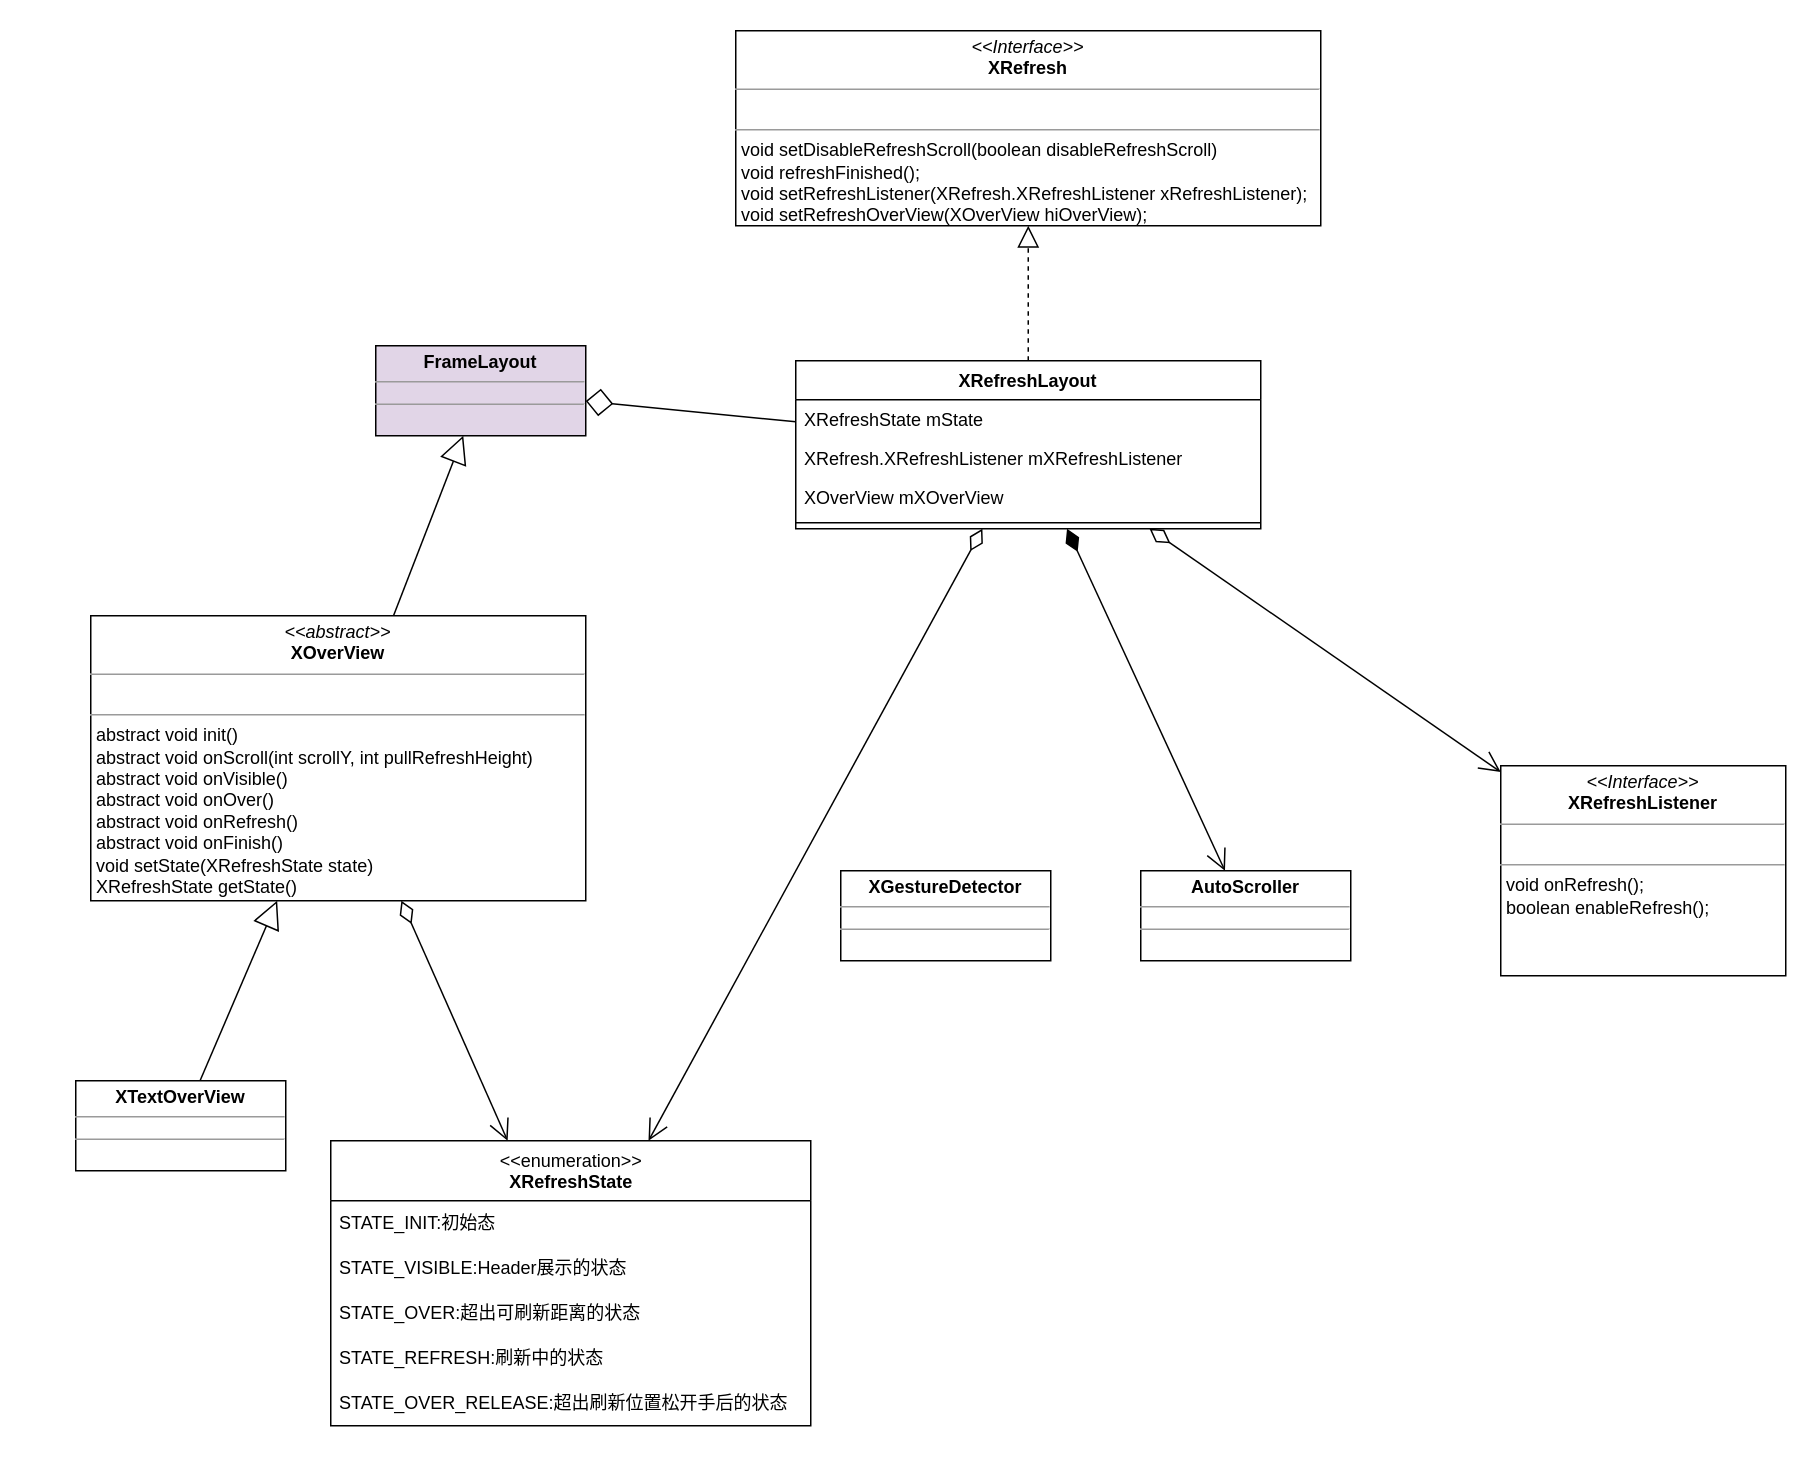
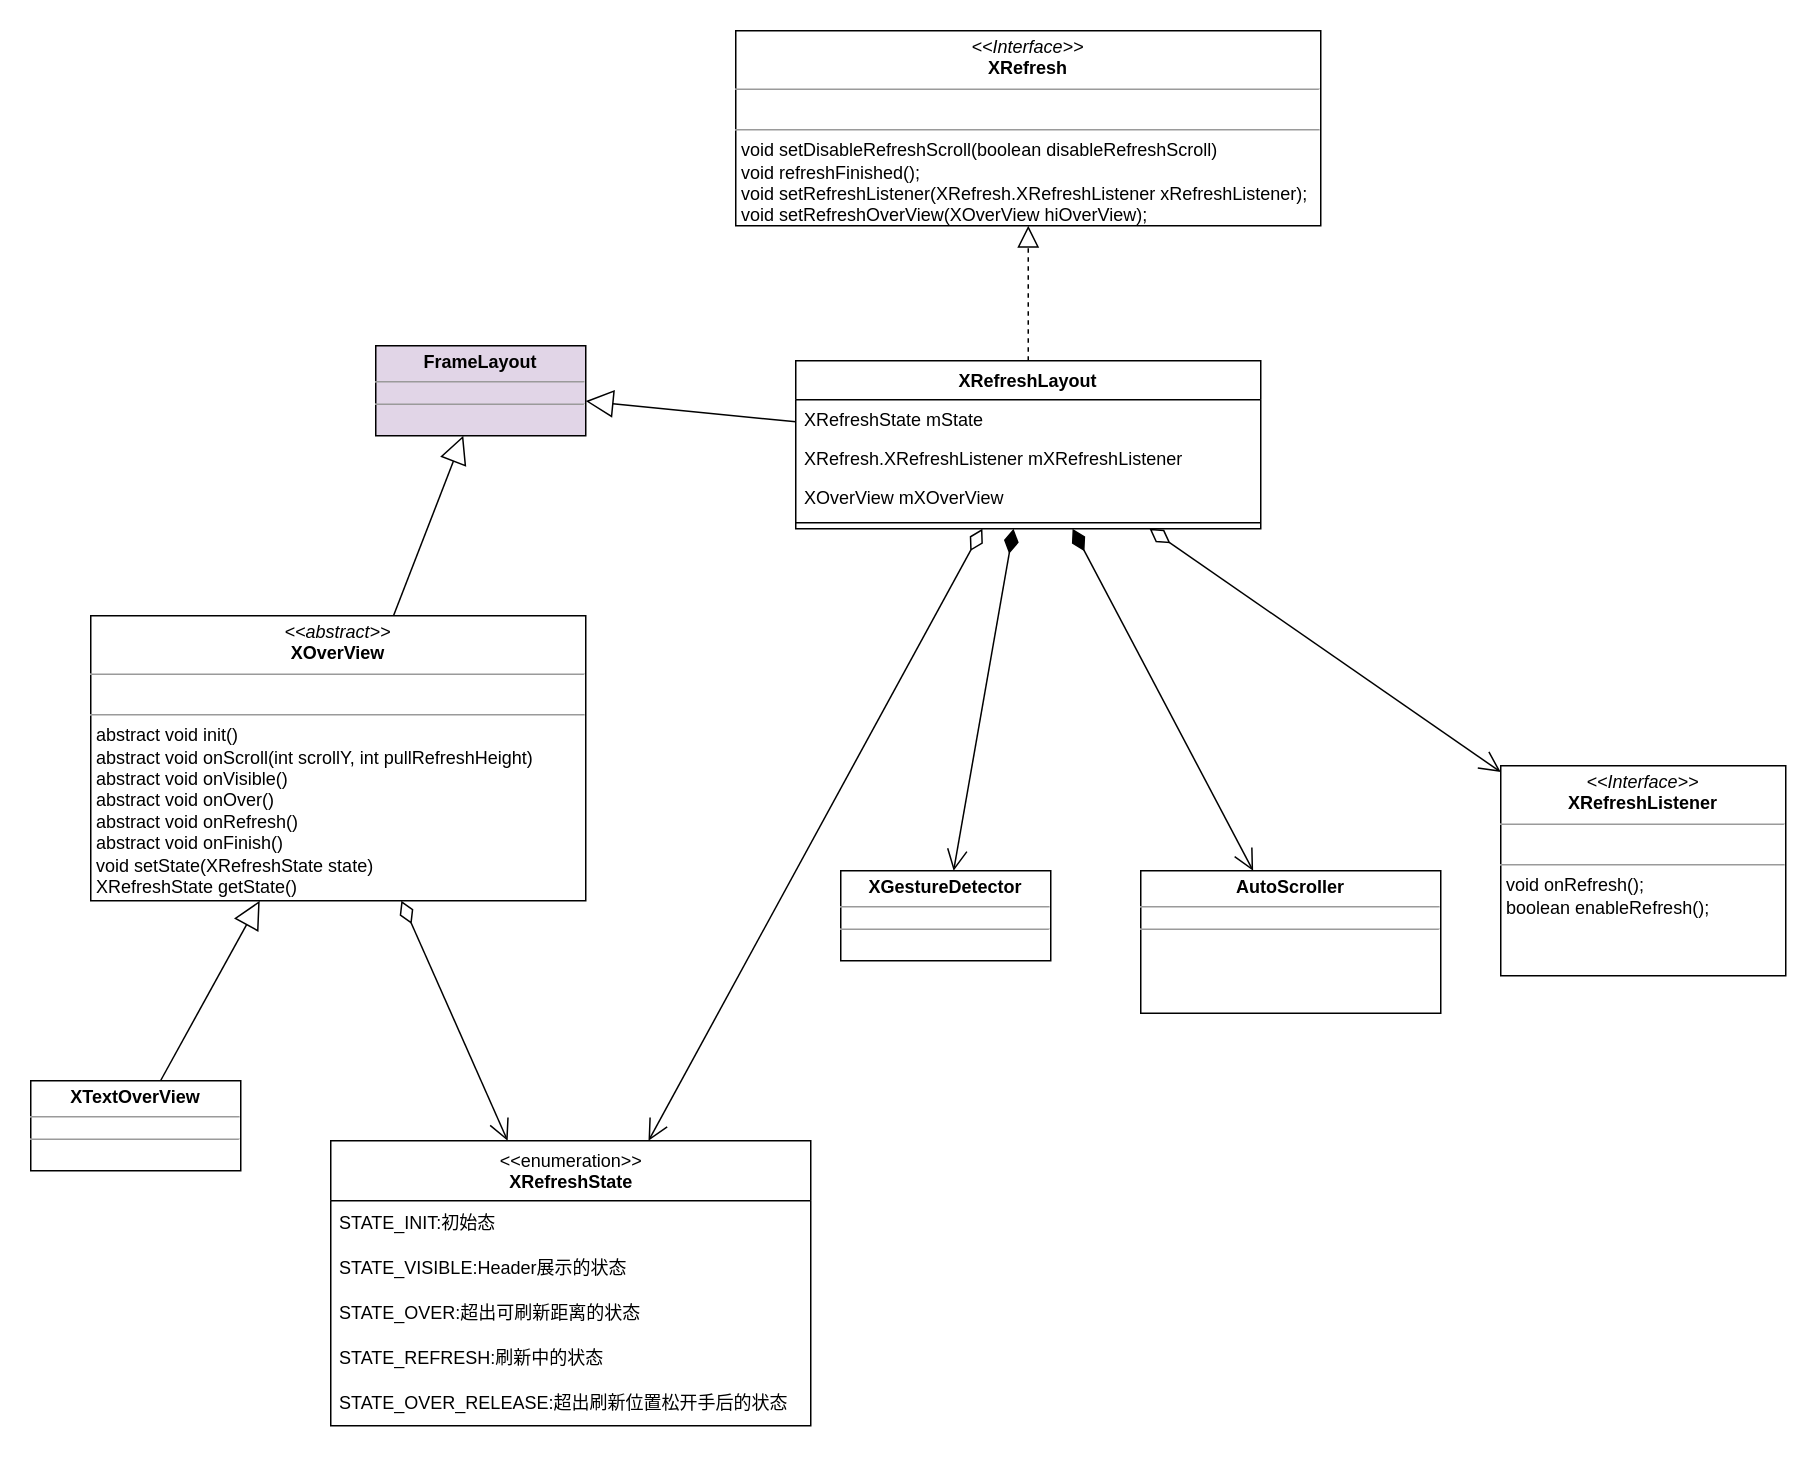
(614, 404) -> (614, 404)
none -> (982, 709)
(1246, 916) -> (1291, 942)
(181, 1126) -> (136, 1126)
